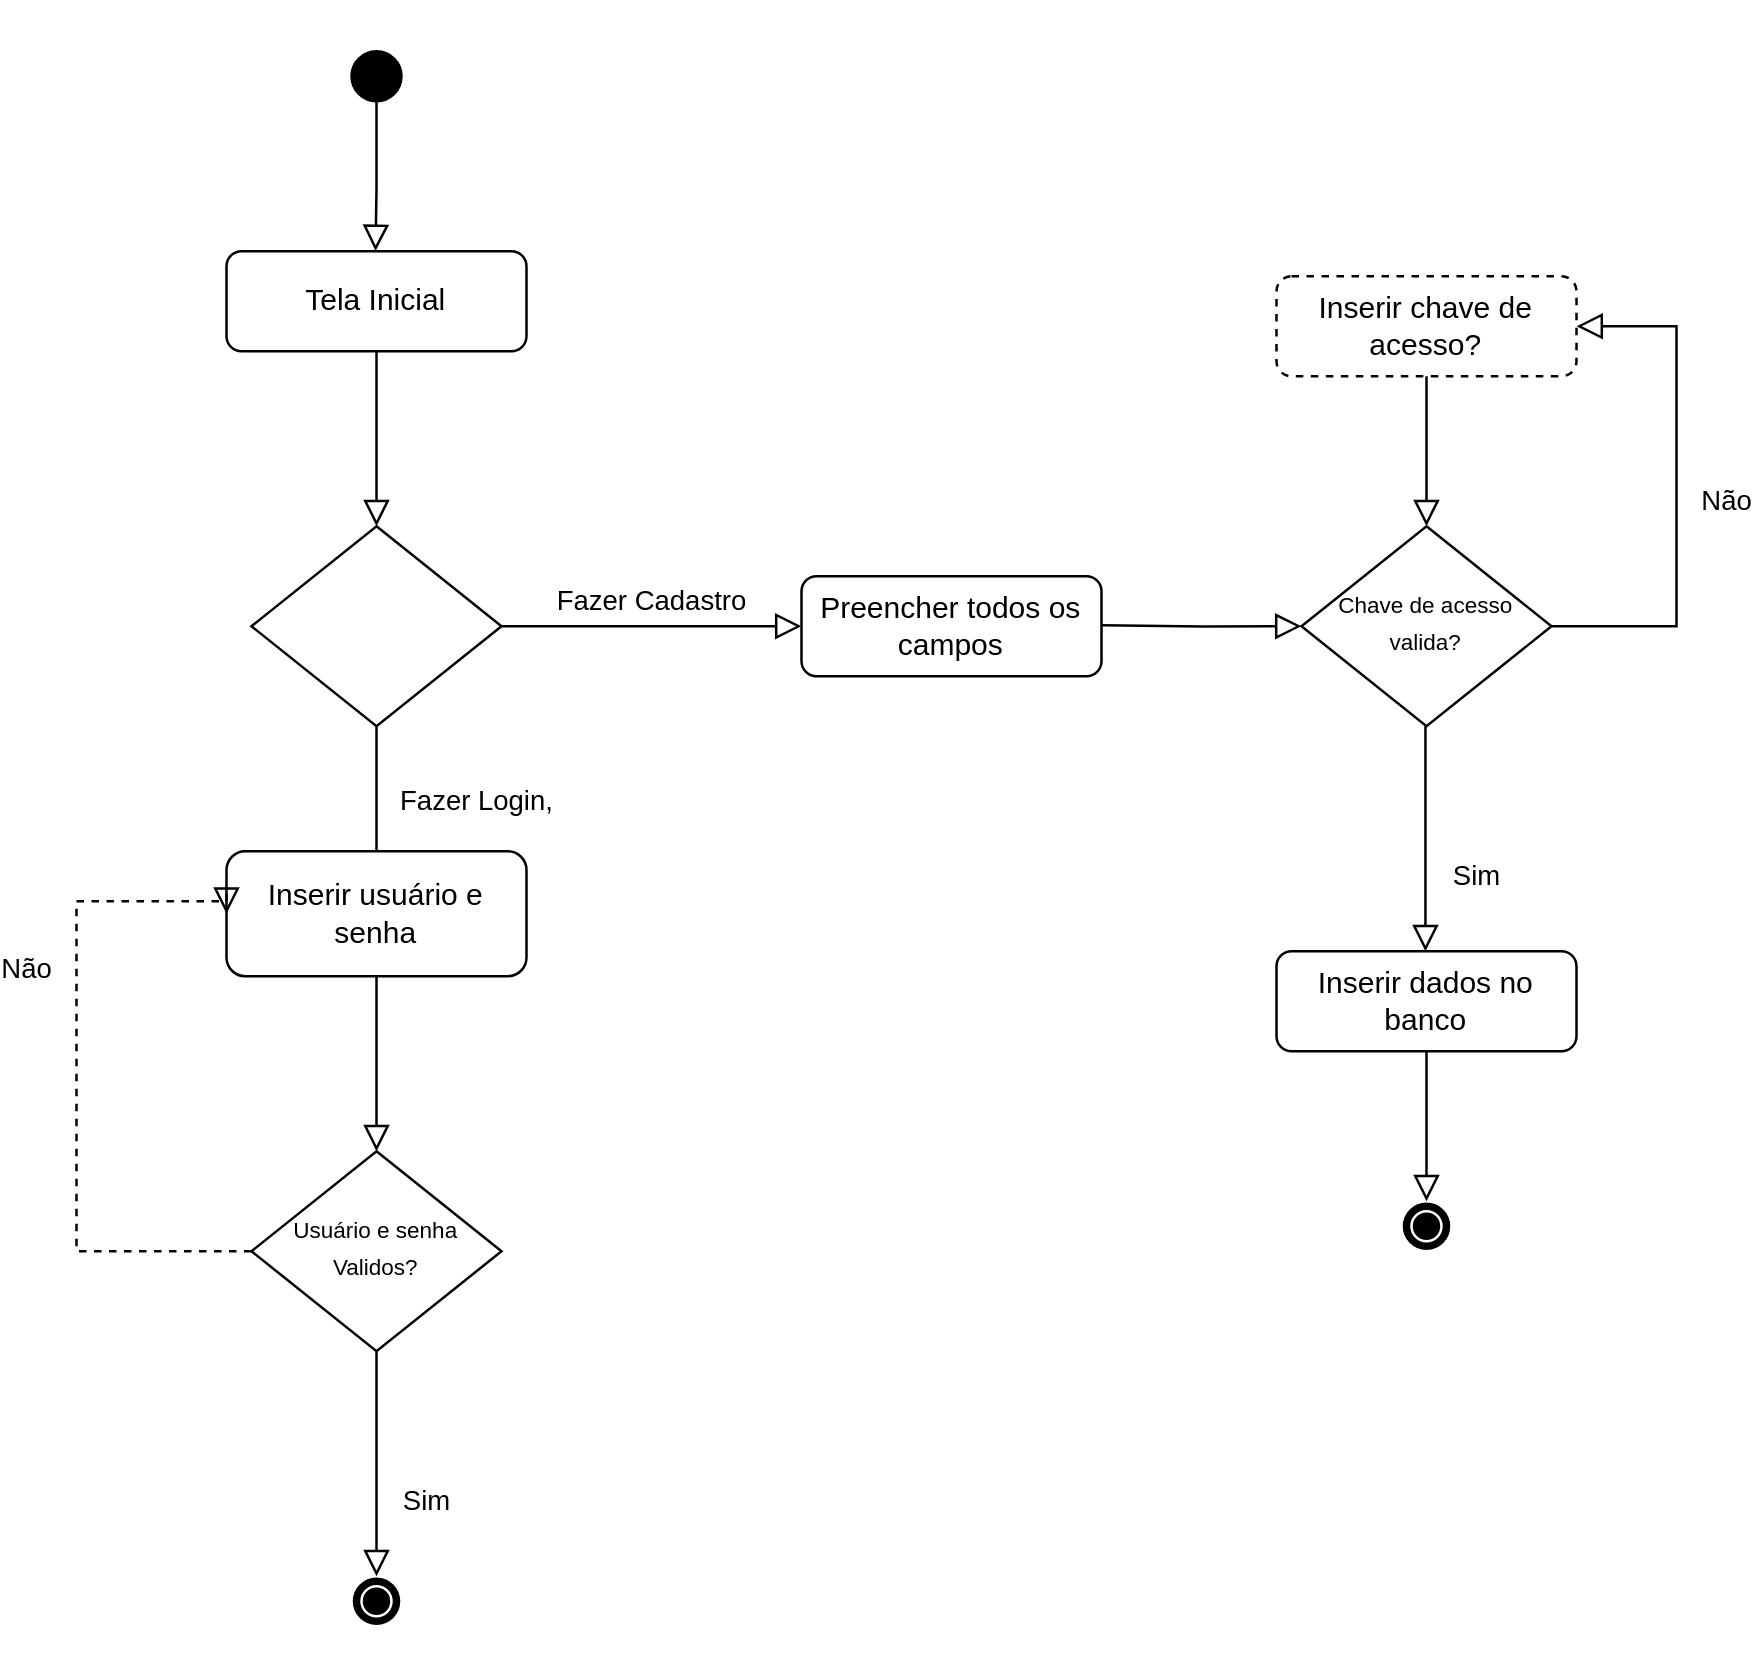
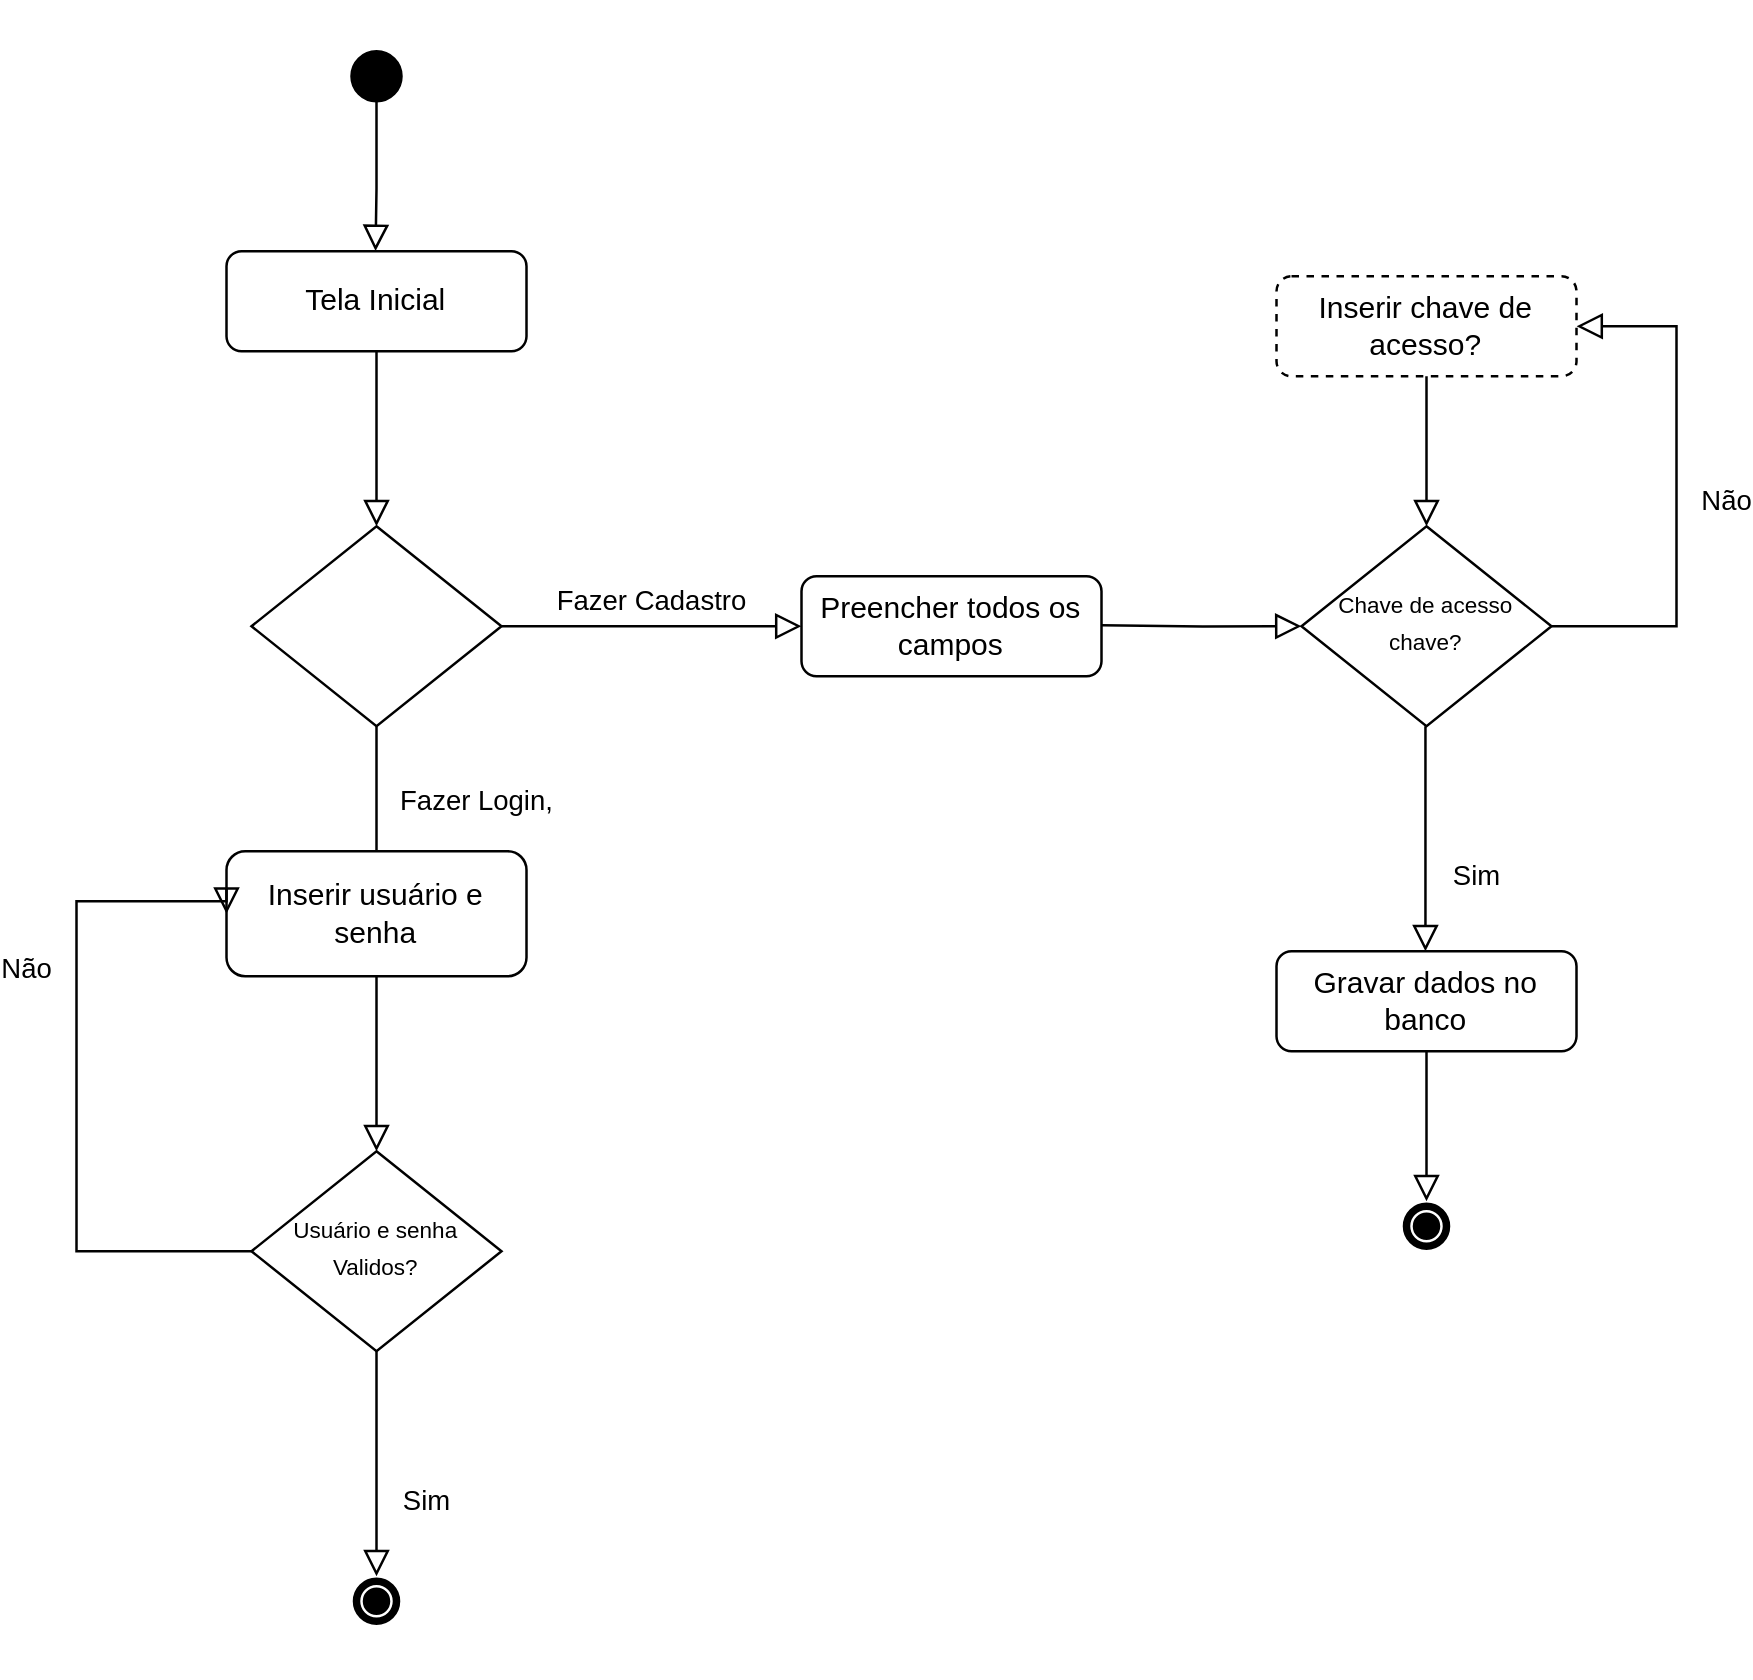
(1426, 621) -> (1426, 621)
(1426, 1001) -> (1426, 1001)
(76, 1084) -> (76, 1084)
